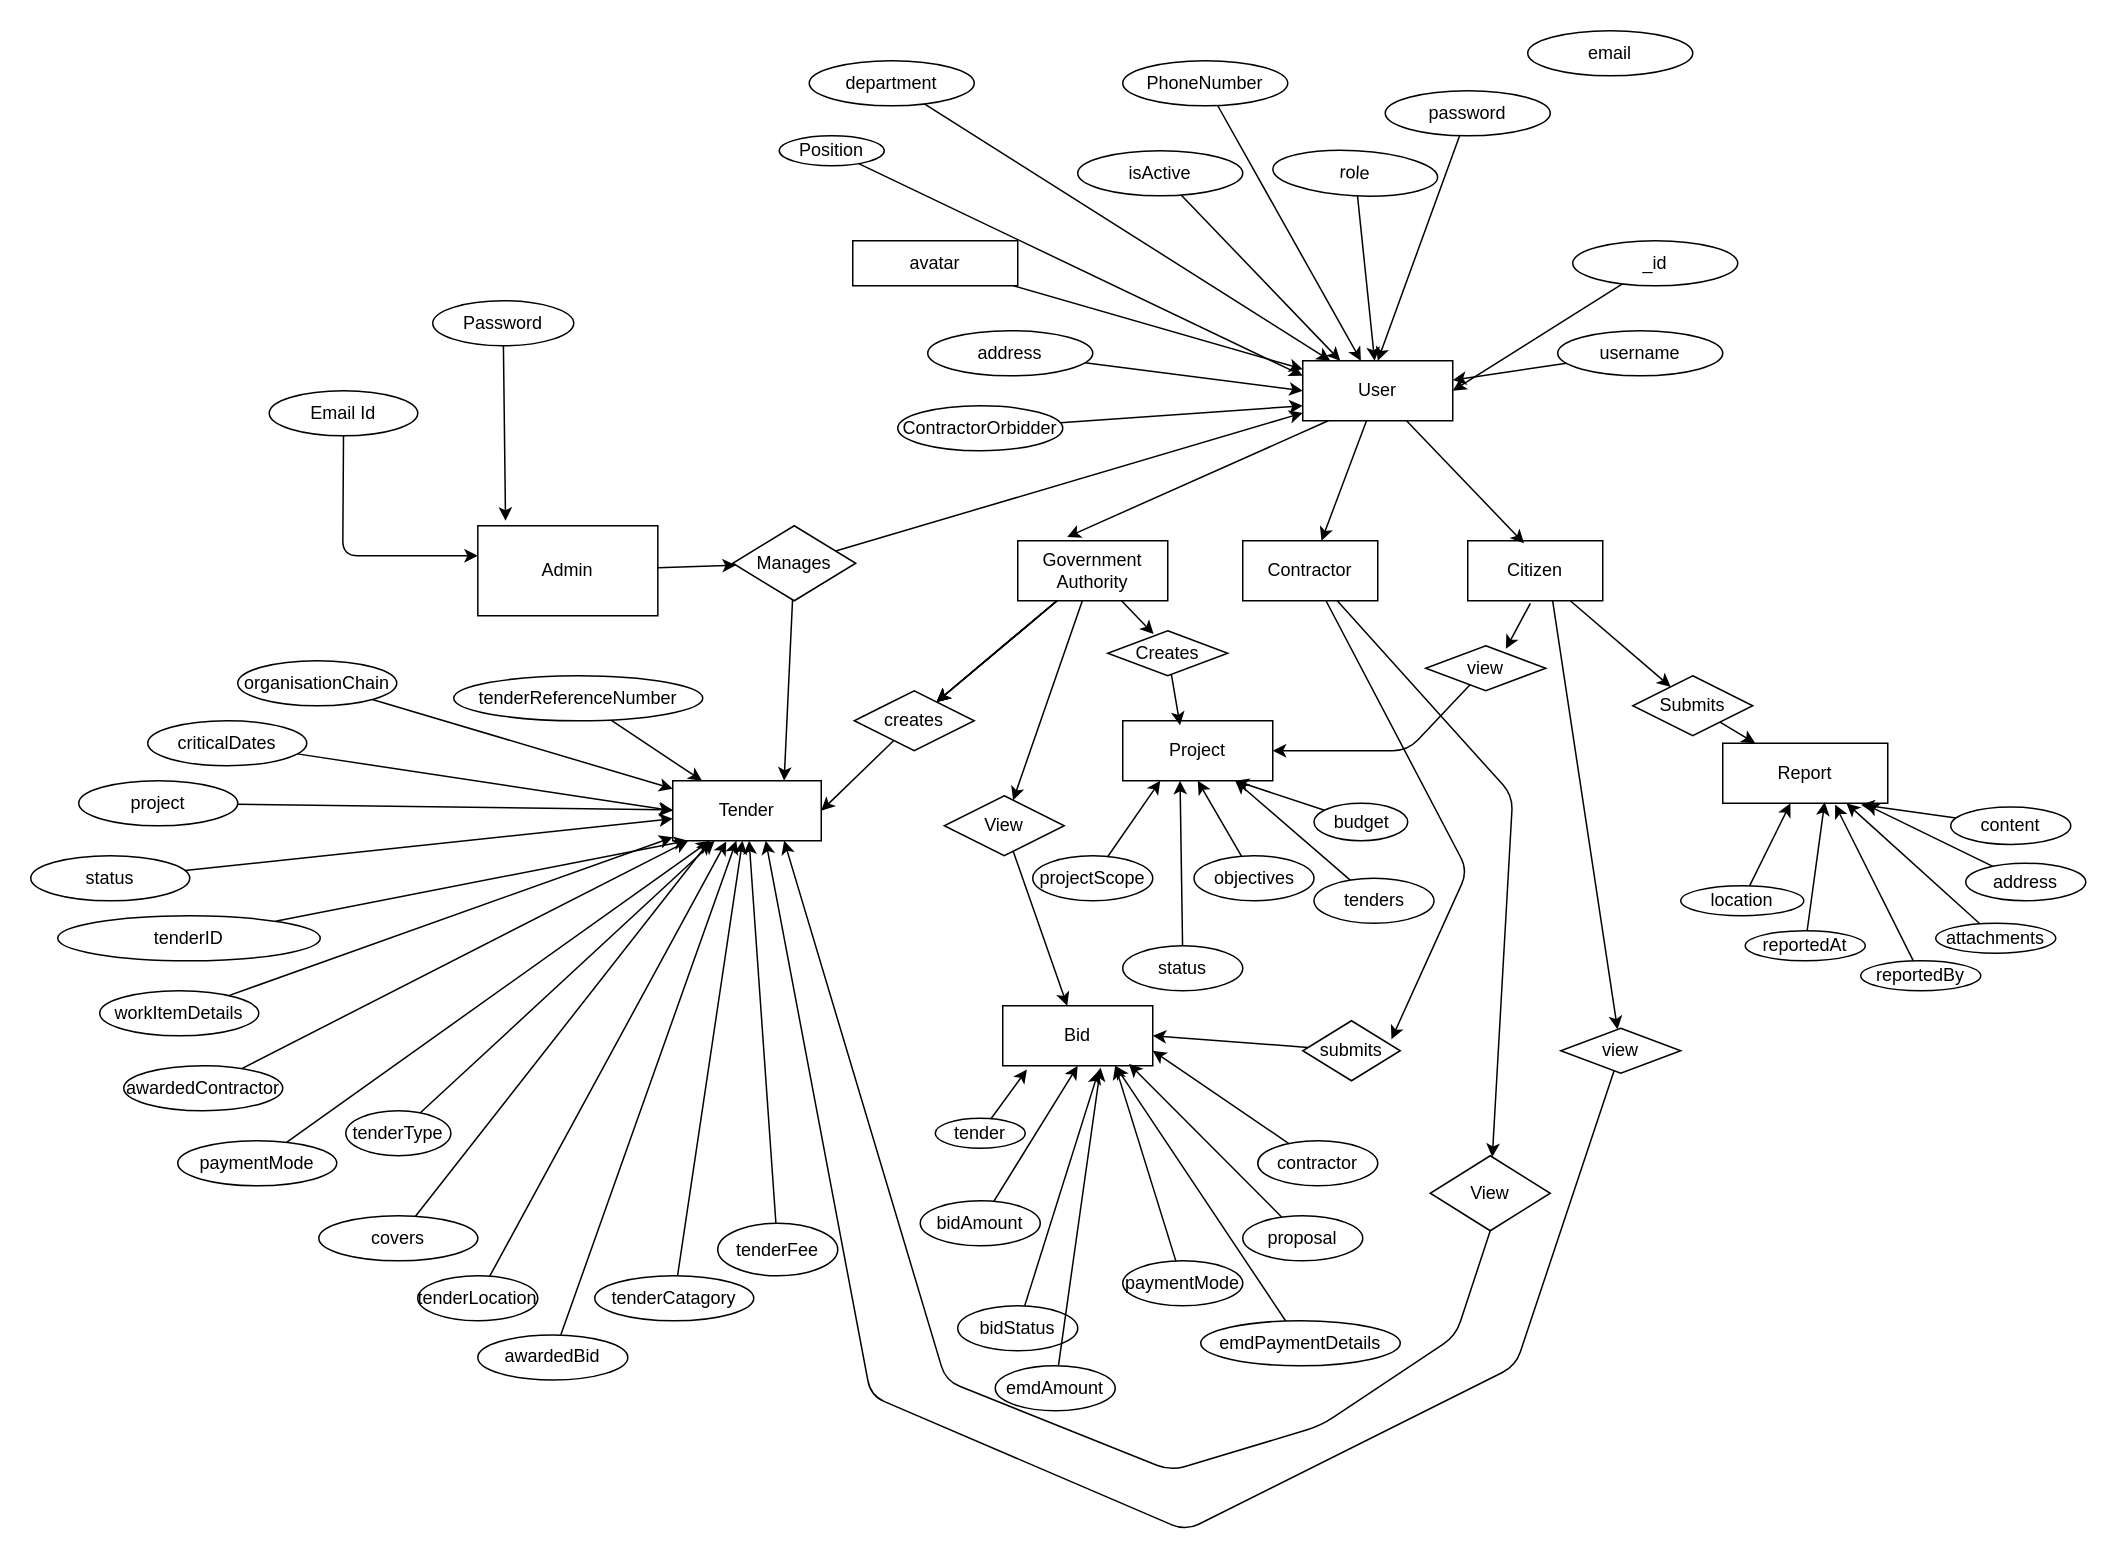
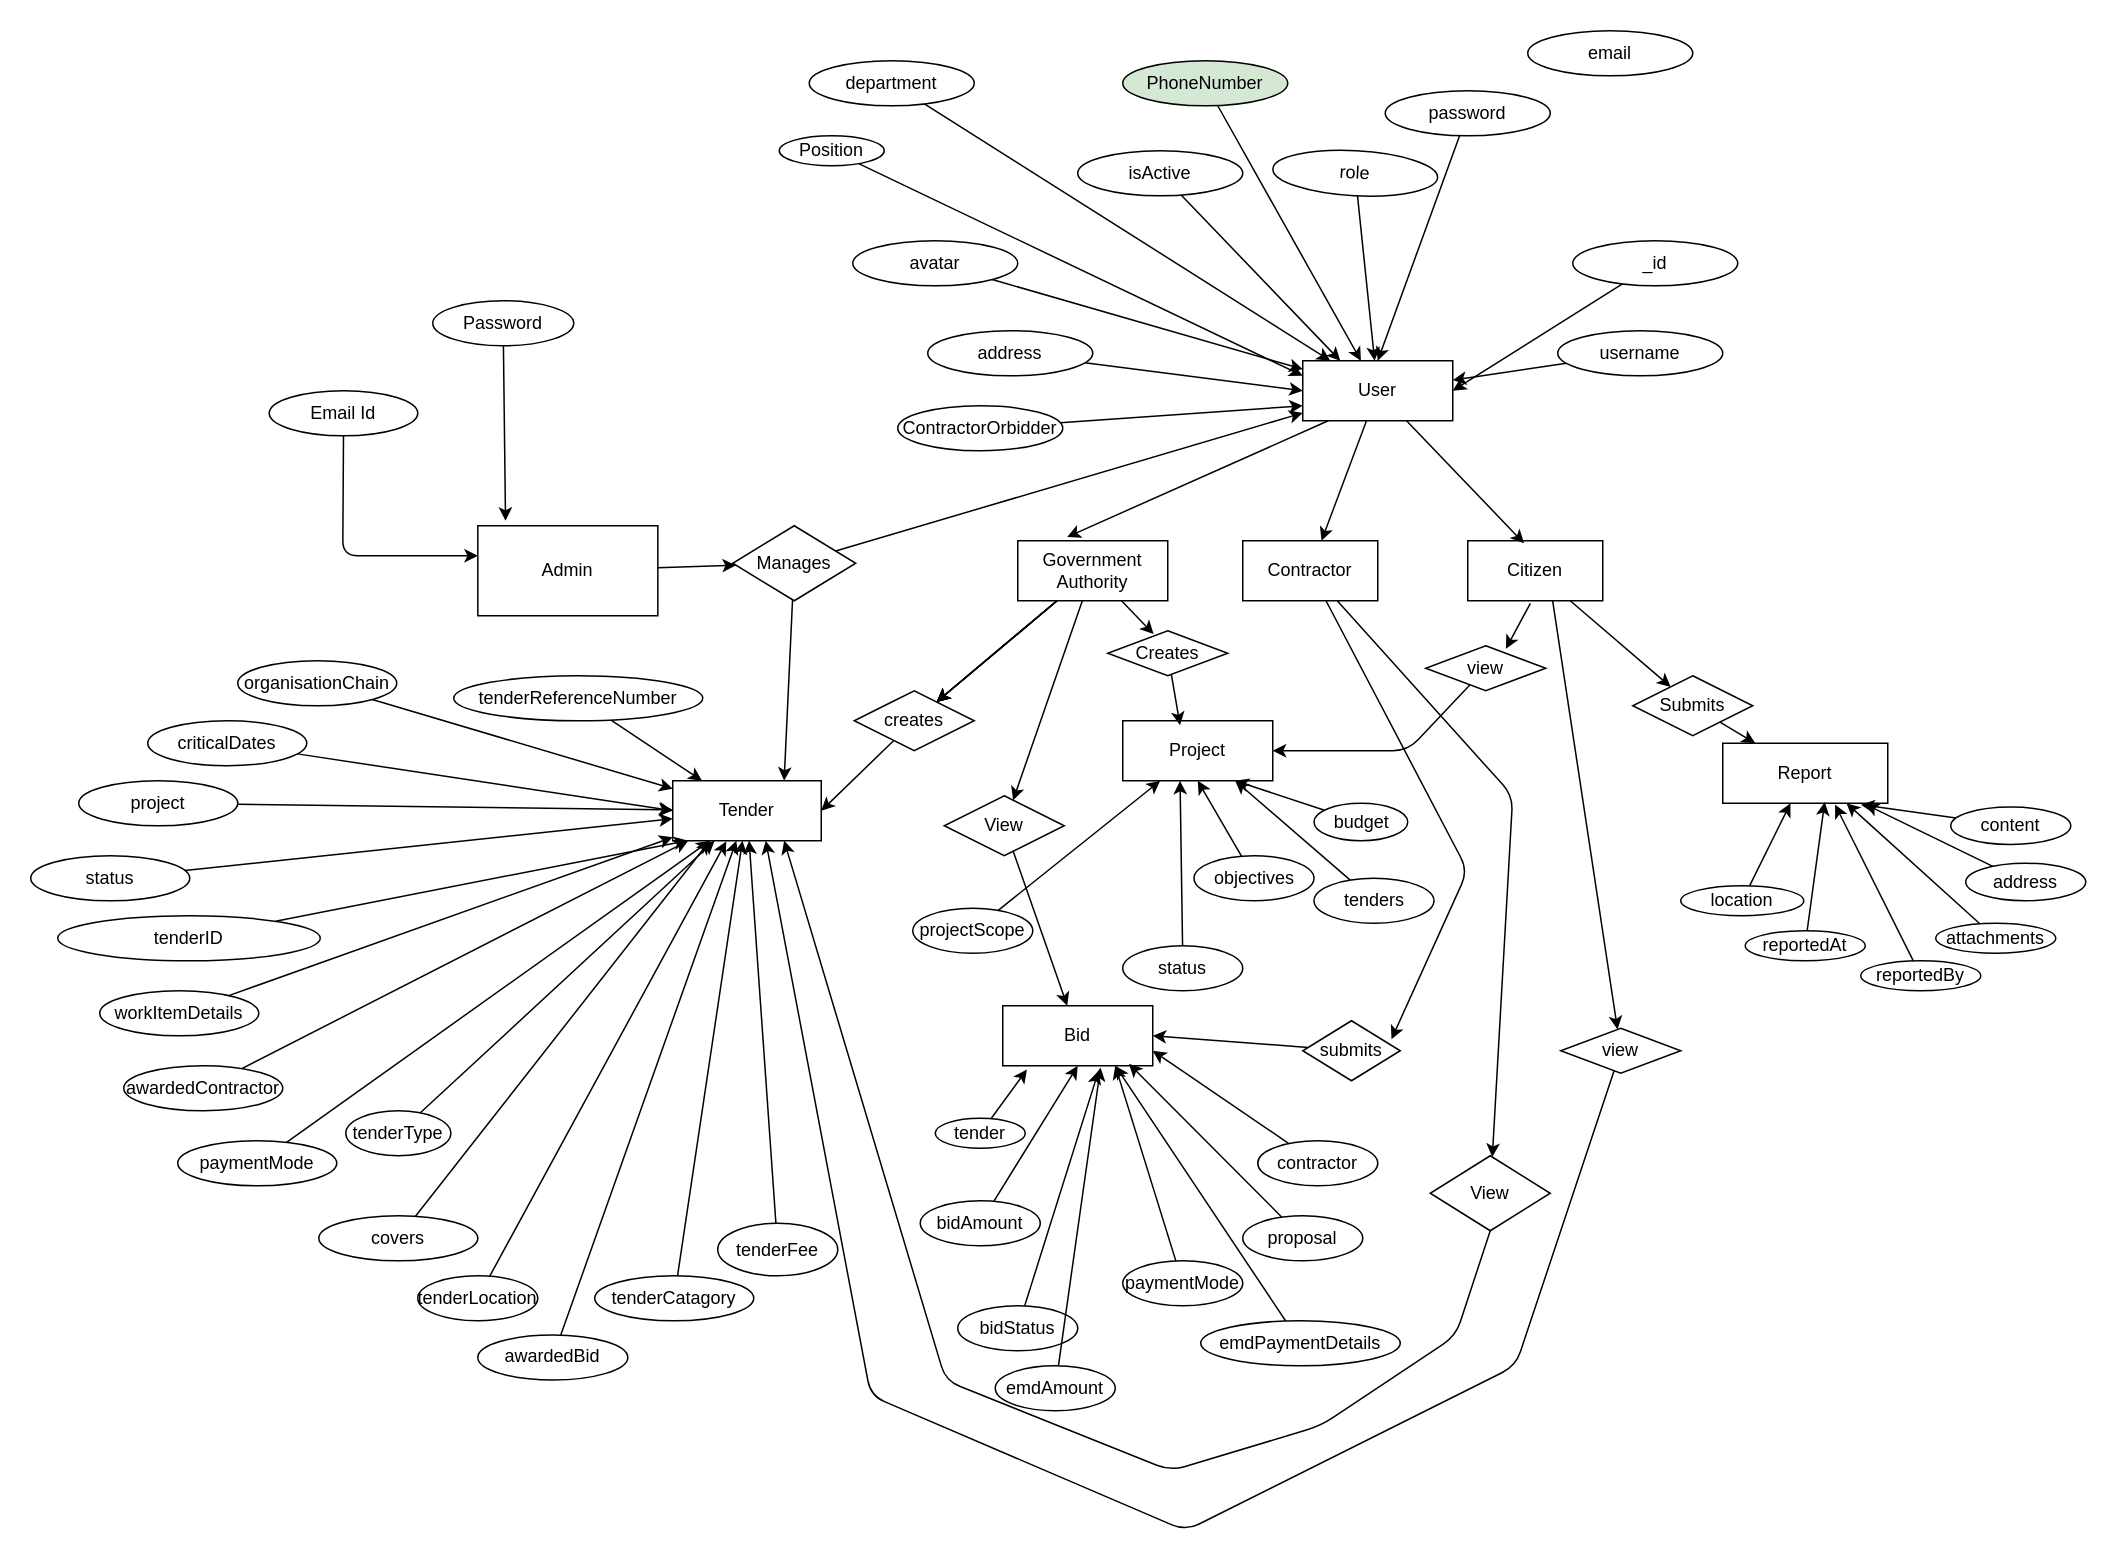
(1205, 83) -> (1205, 83)
(935, 263) -> (935, 263)
(1093, 878) -> (973, 931)
